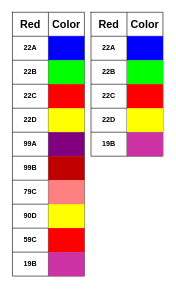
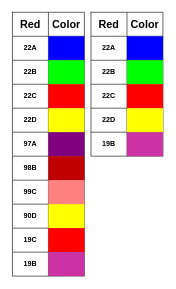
(30, 144) -> (30, 144)
(30, 168) -> (30, 168)
(30, 192) -> (30, 192)
(30, 240) -> (30, 240)
